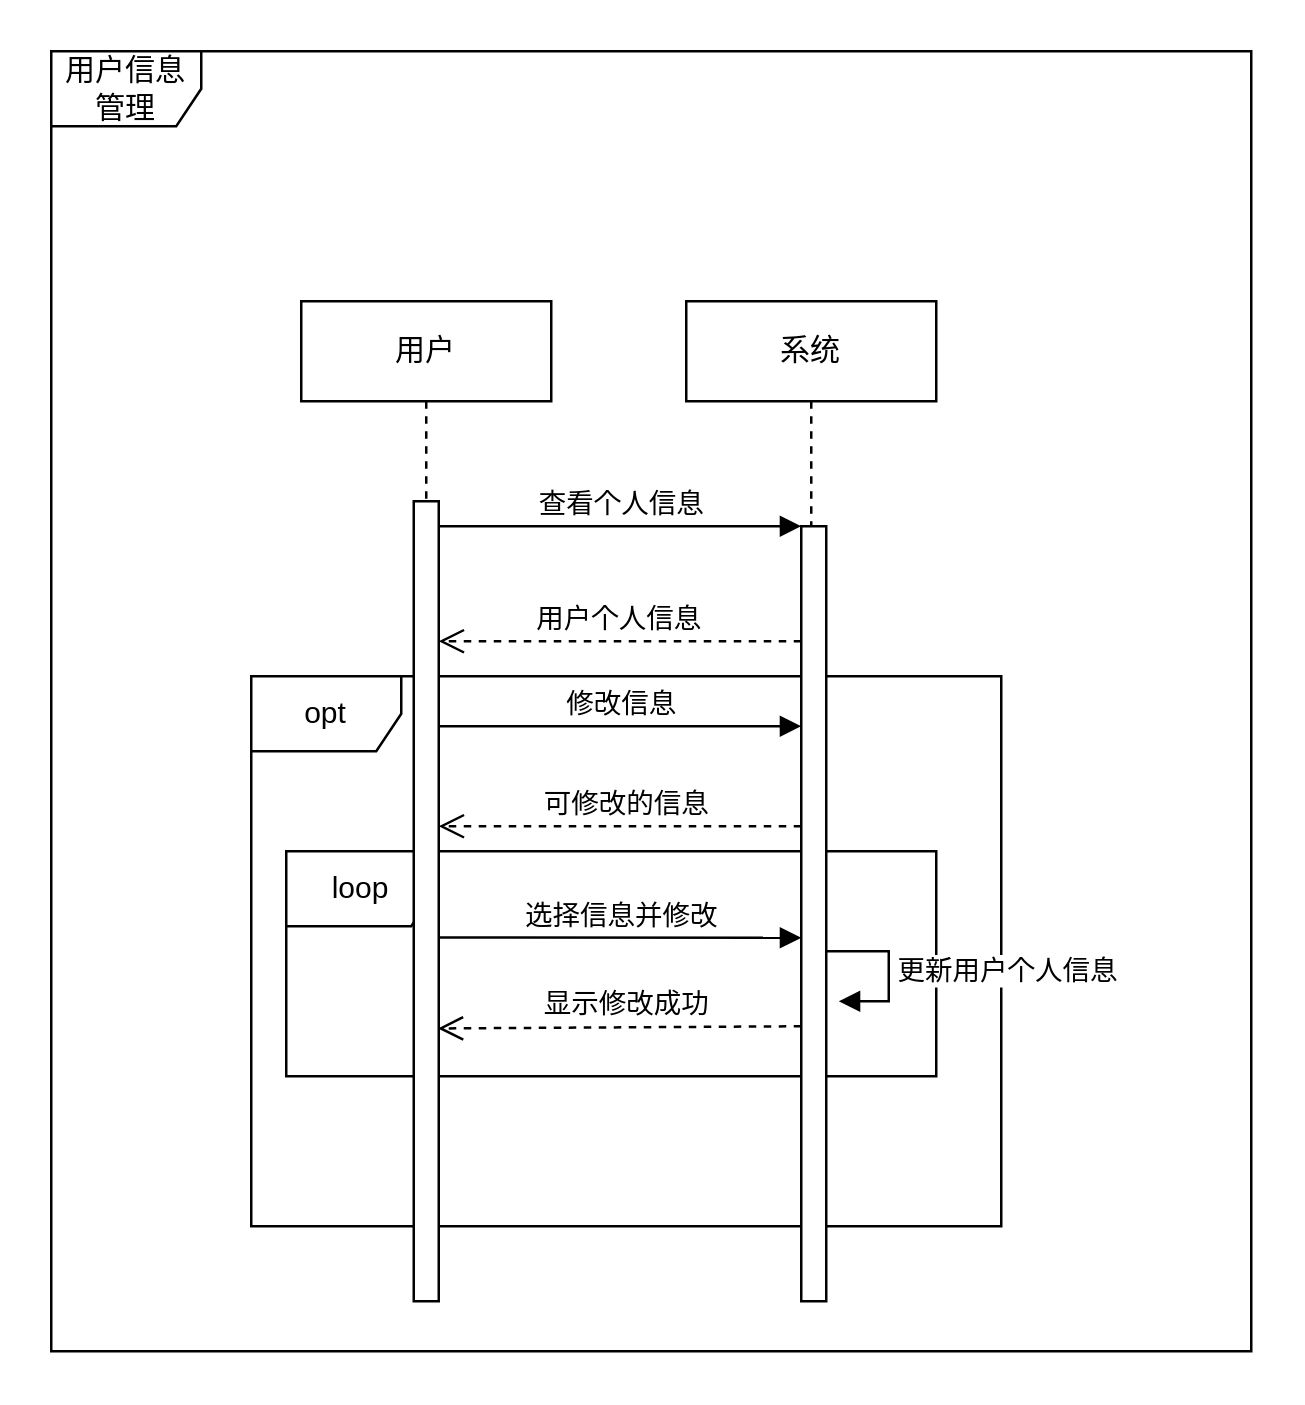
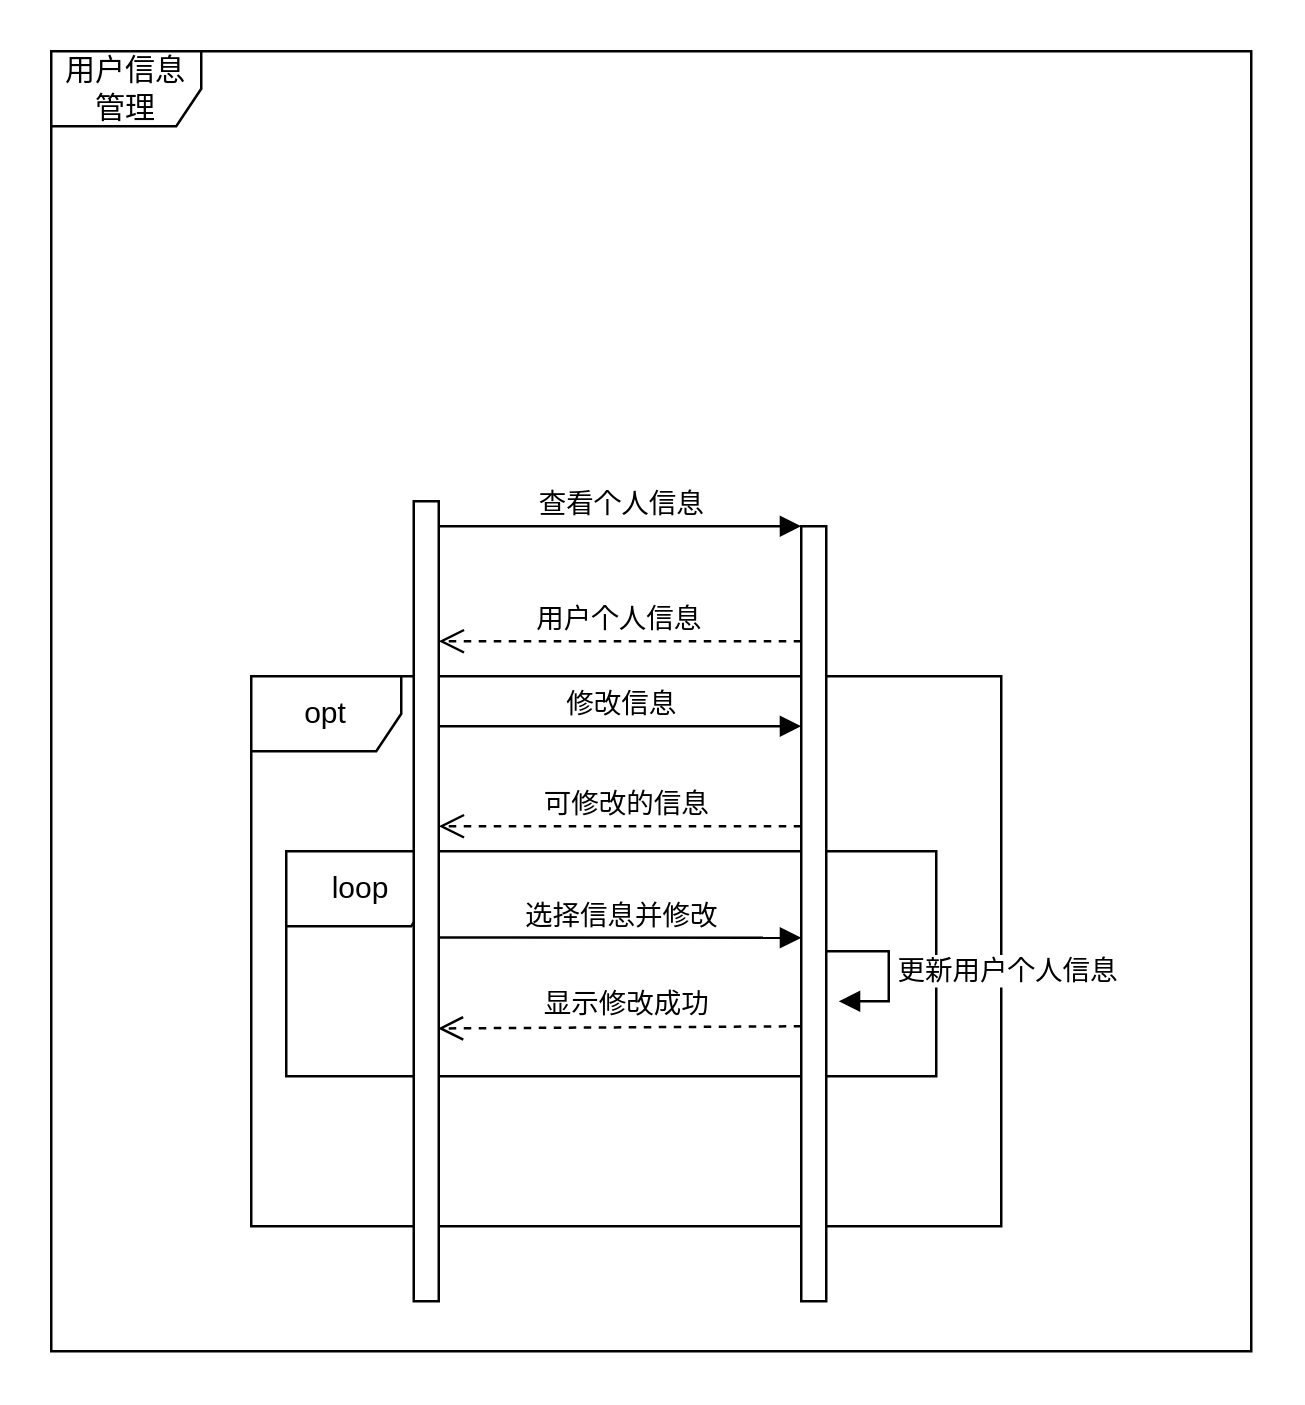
(426, 401) -> none
(811, 414) -> none
